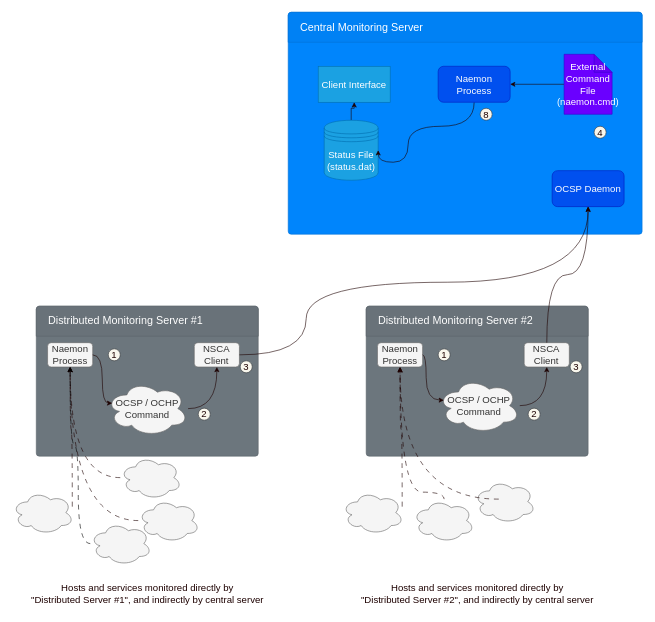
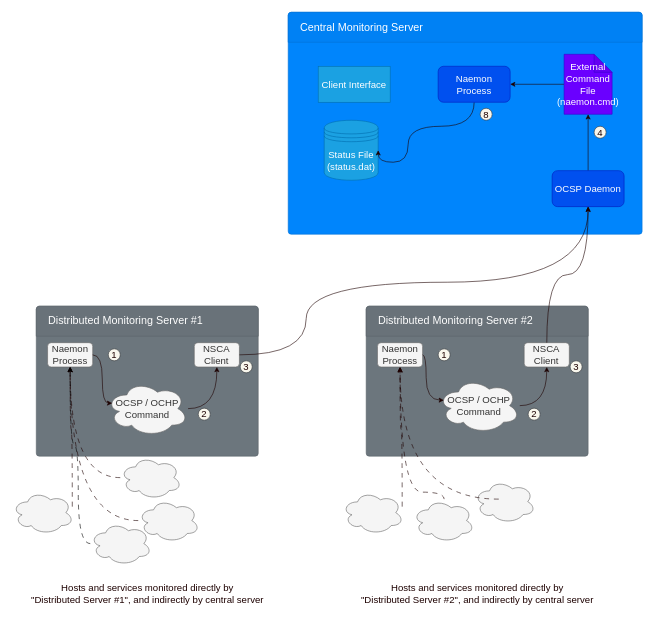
(352, 108) -> none
none -> (588, 119)
